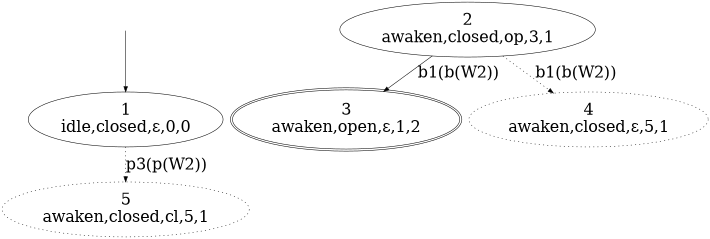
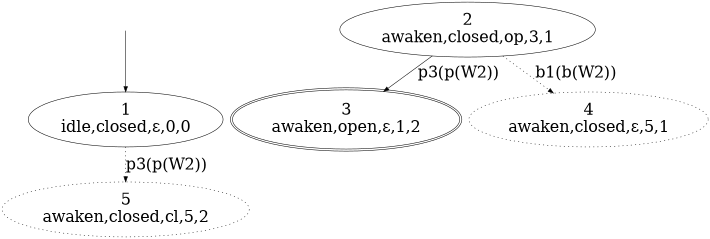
(459, 73) -> (459, 73)
(126, 209) -> (126, 209)
